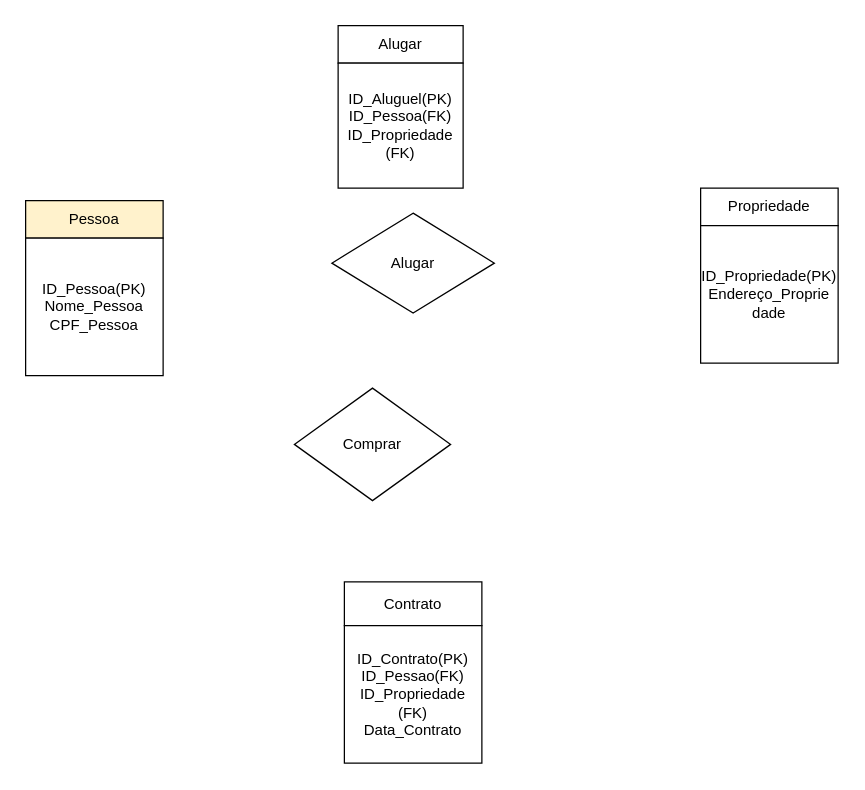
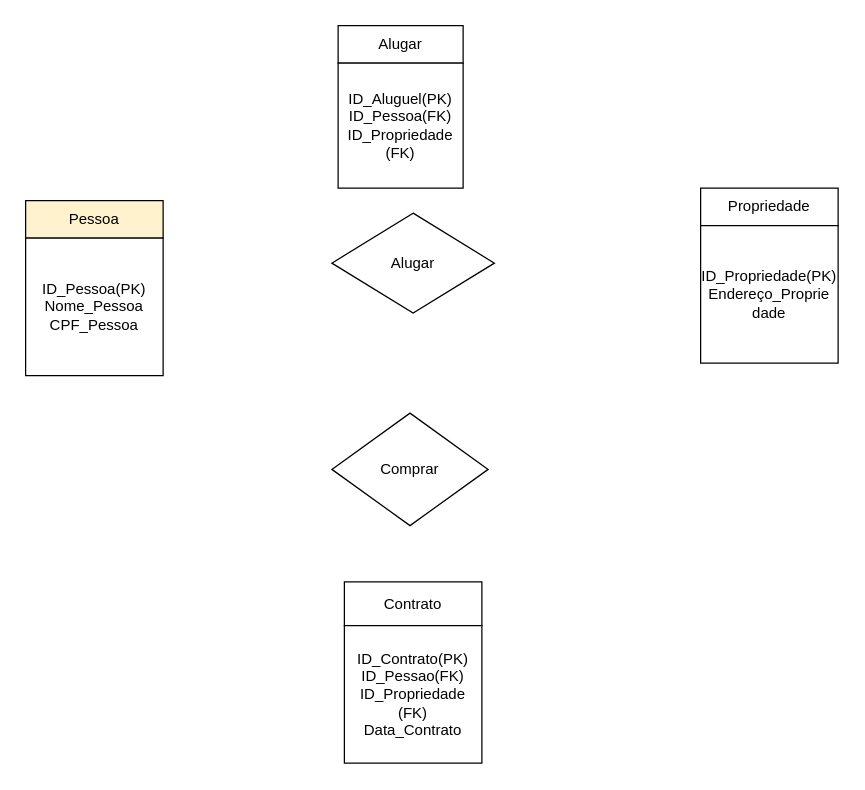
(373, 444) -> (410, 469)
